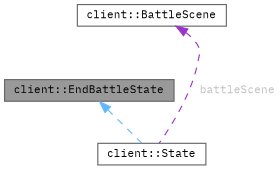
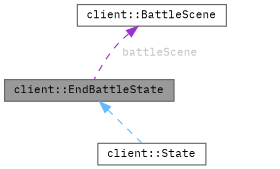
(190, 89) -> (109, 55)
